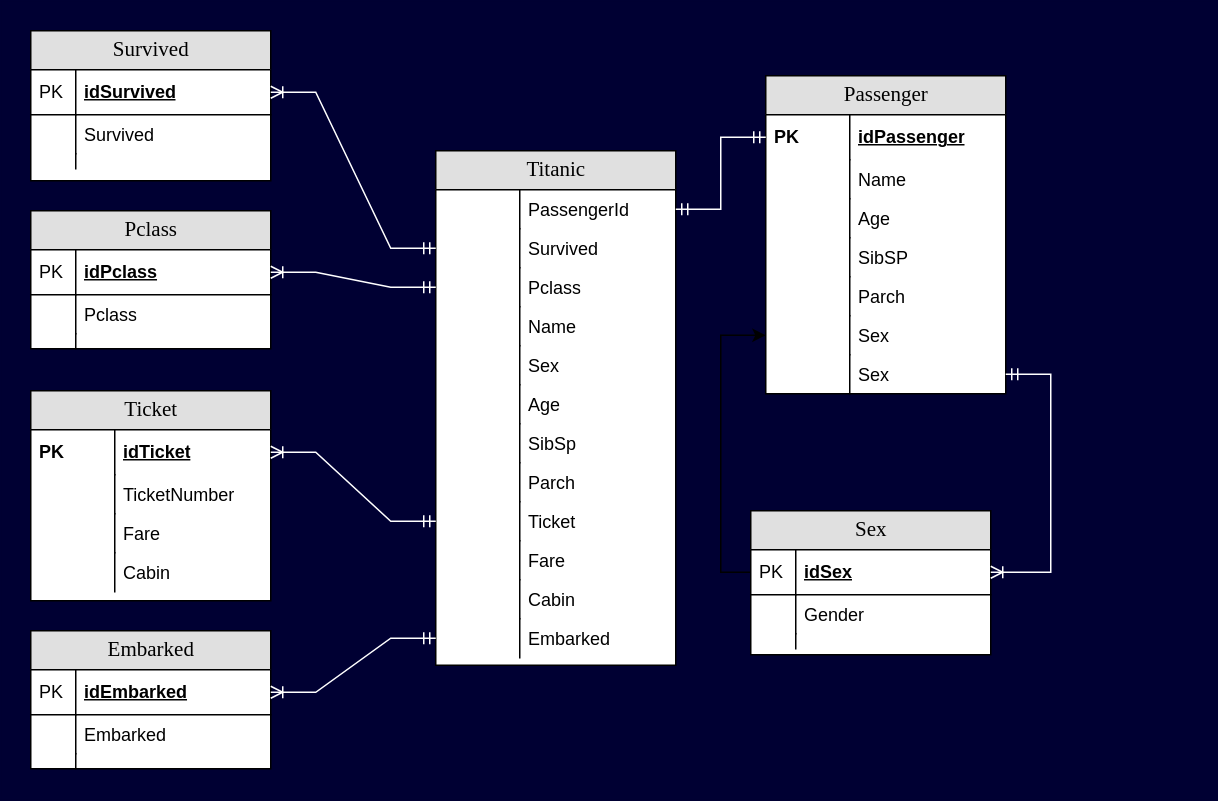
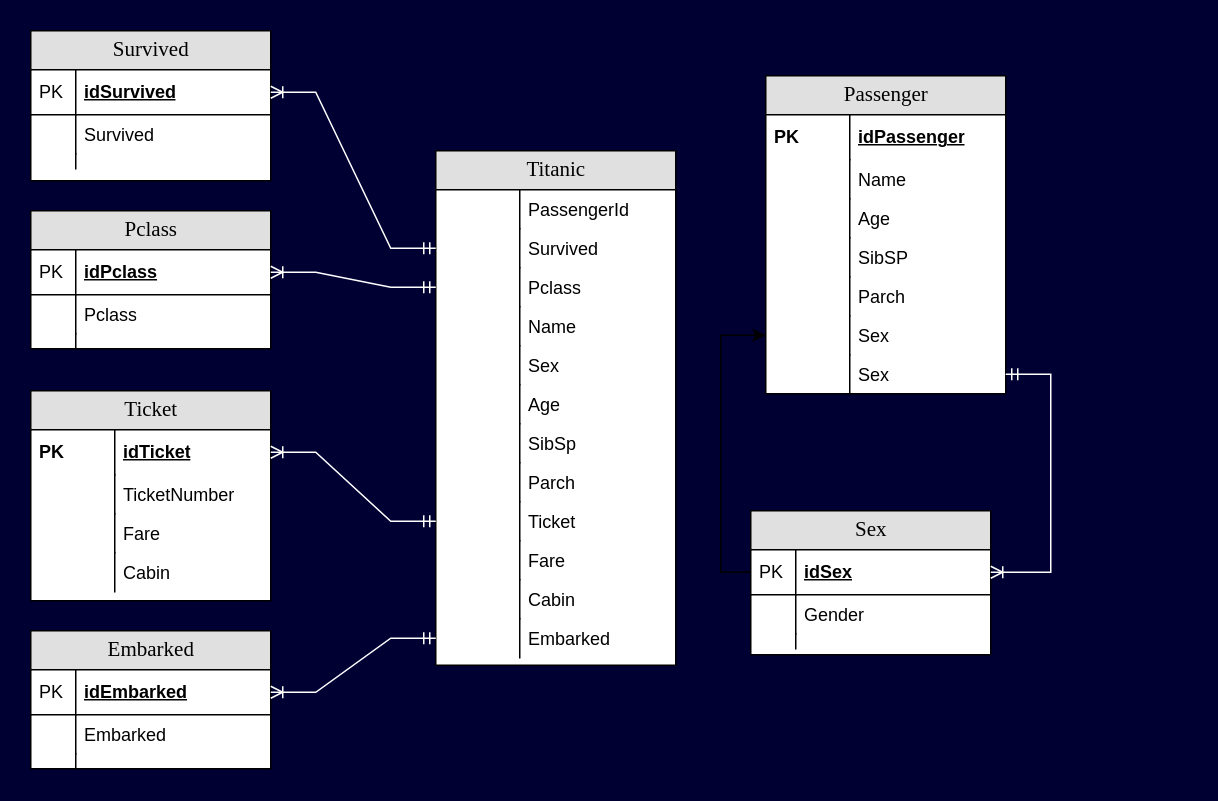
(721, 172) -> none
